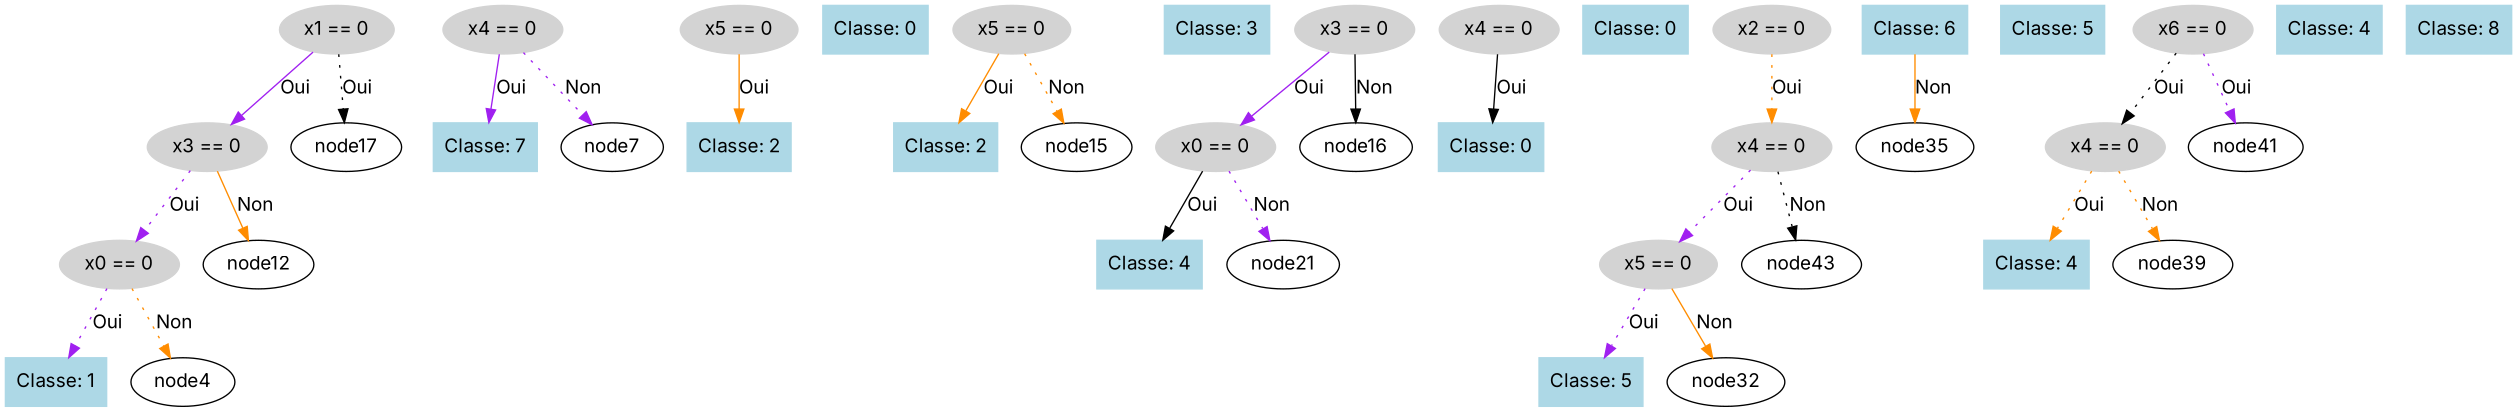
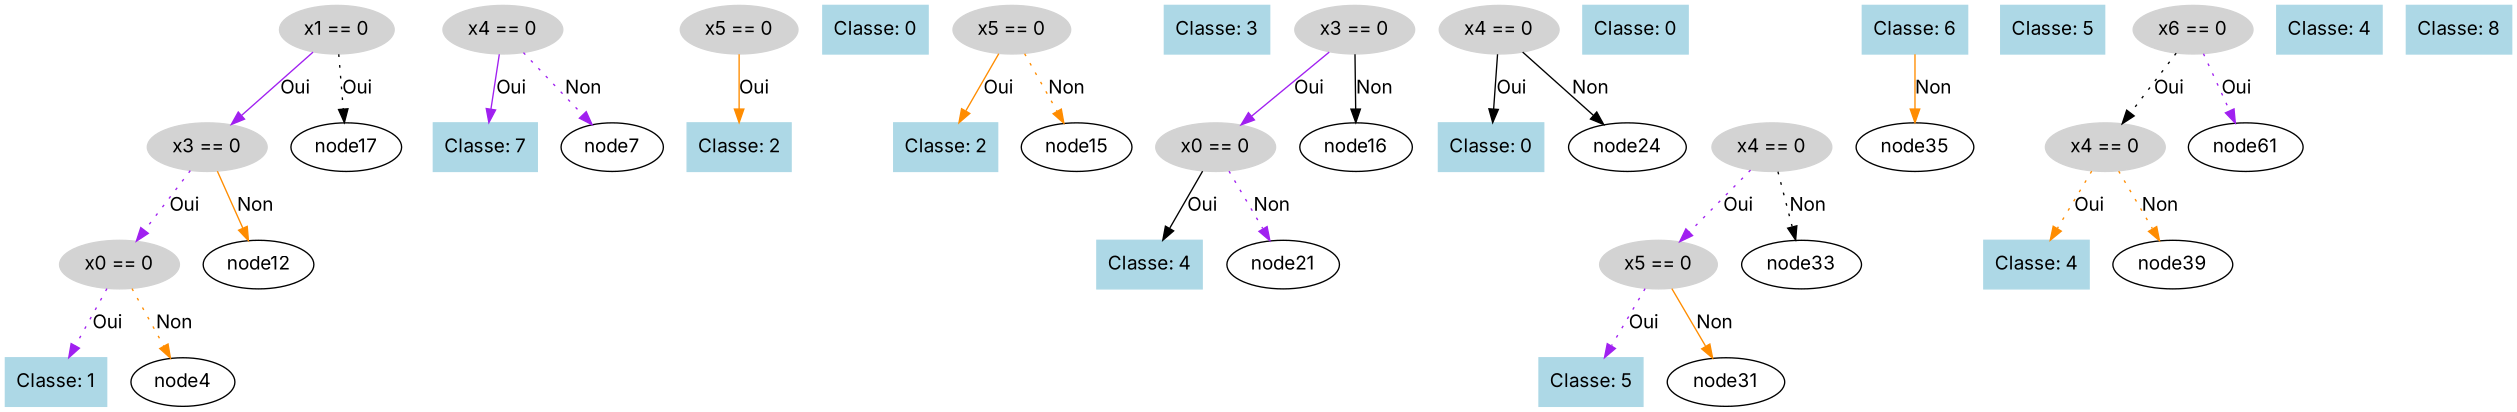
(1772, 30) -> none
none -> (1627, 147)
(2246, 147) -> (2246, 147)
(1802, 265) -> (1802, 265)
(1726, 382) -> (1726, 382)
